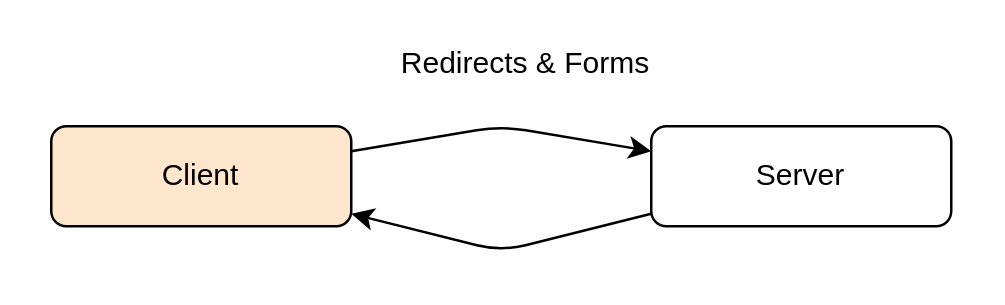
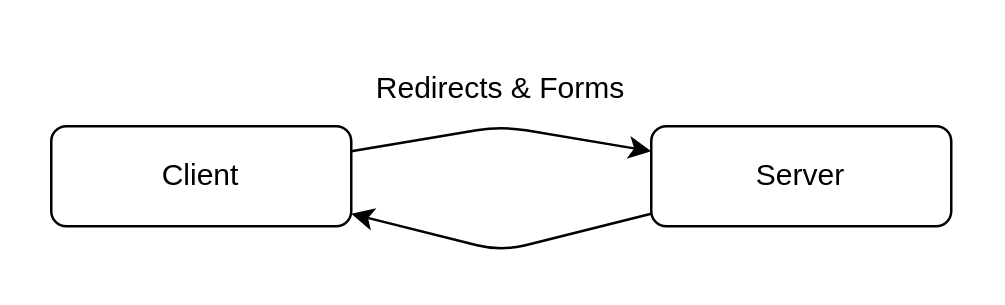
(526, 64) -> (501, 89)
(201, 176) -> (201, 176)
